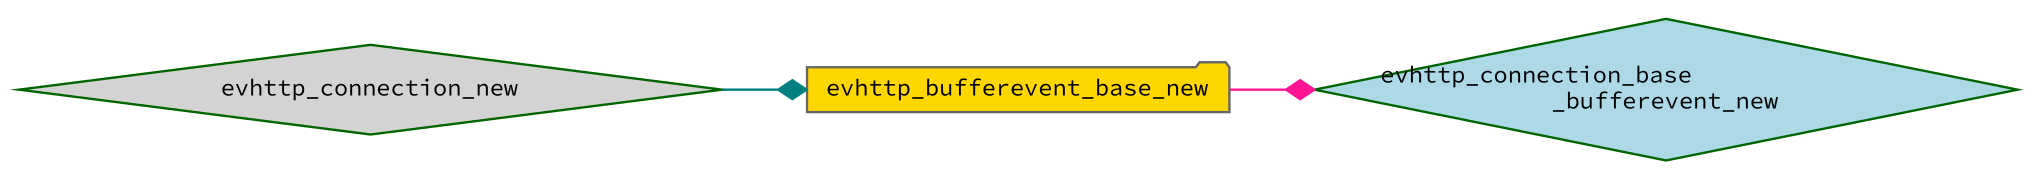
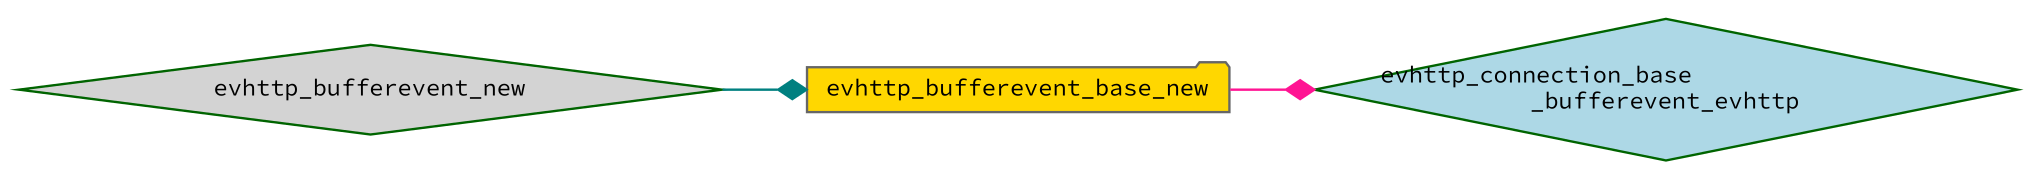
(370, 90) -> (370, 90)
(1666, 90) -> (1666, 90)
